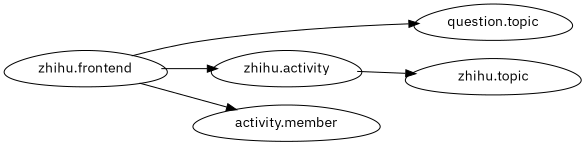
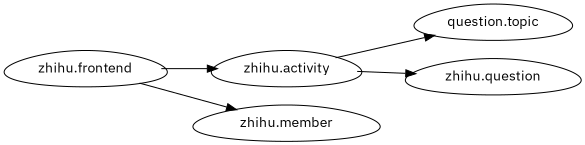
(269, 33) -> (380, 48)
(493, 77) -> (493, 77)
(287, 123) -> (287, 123)
